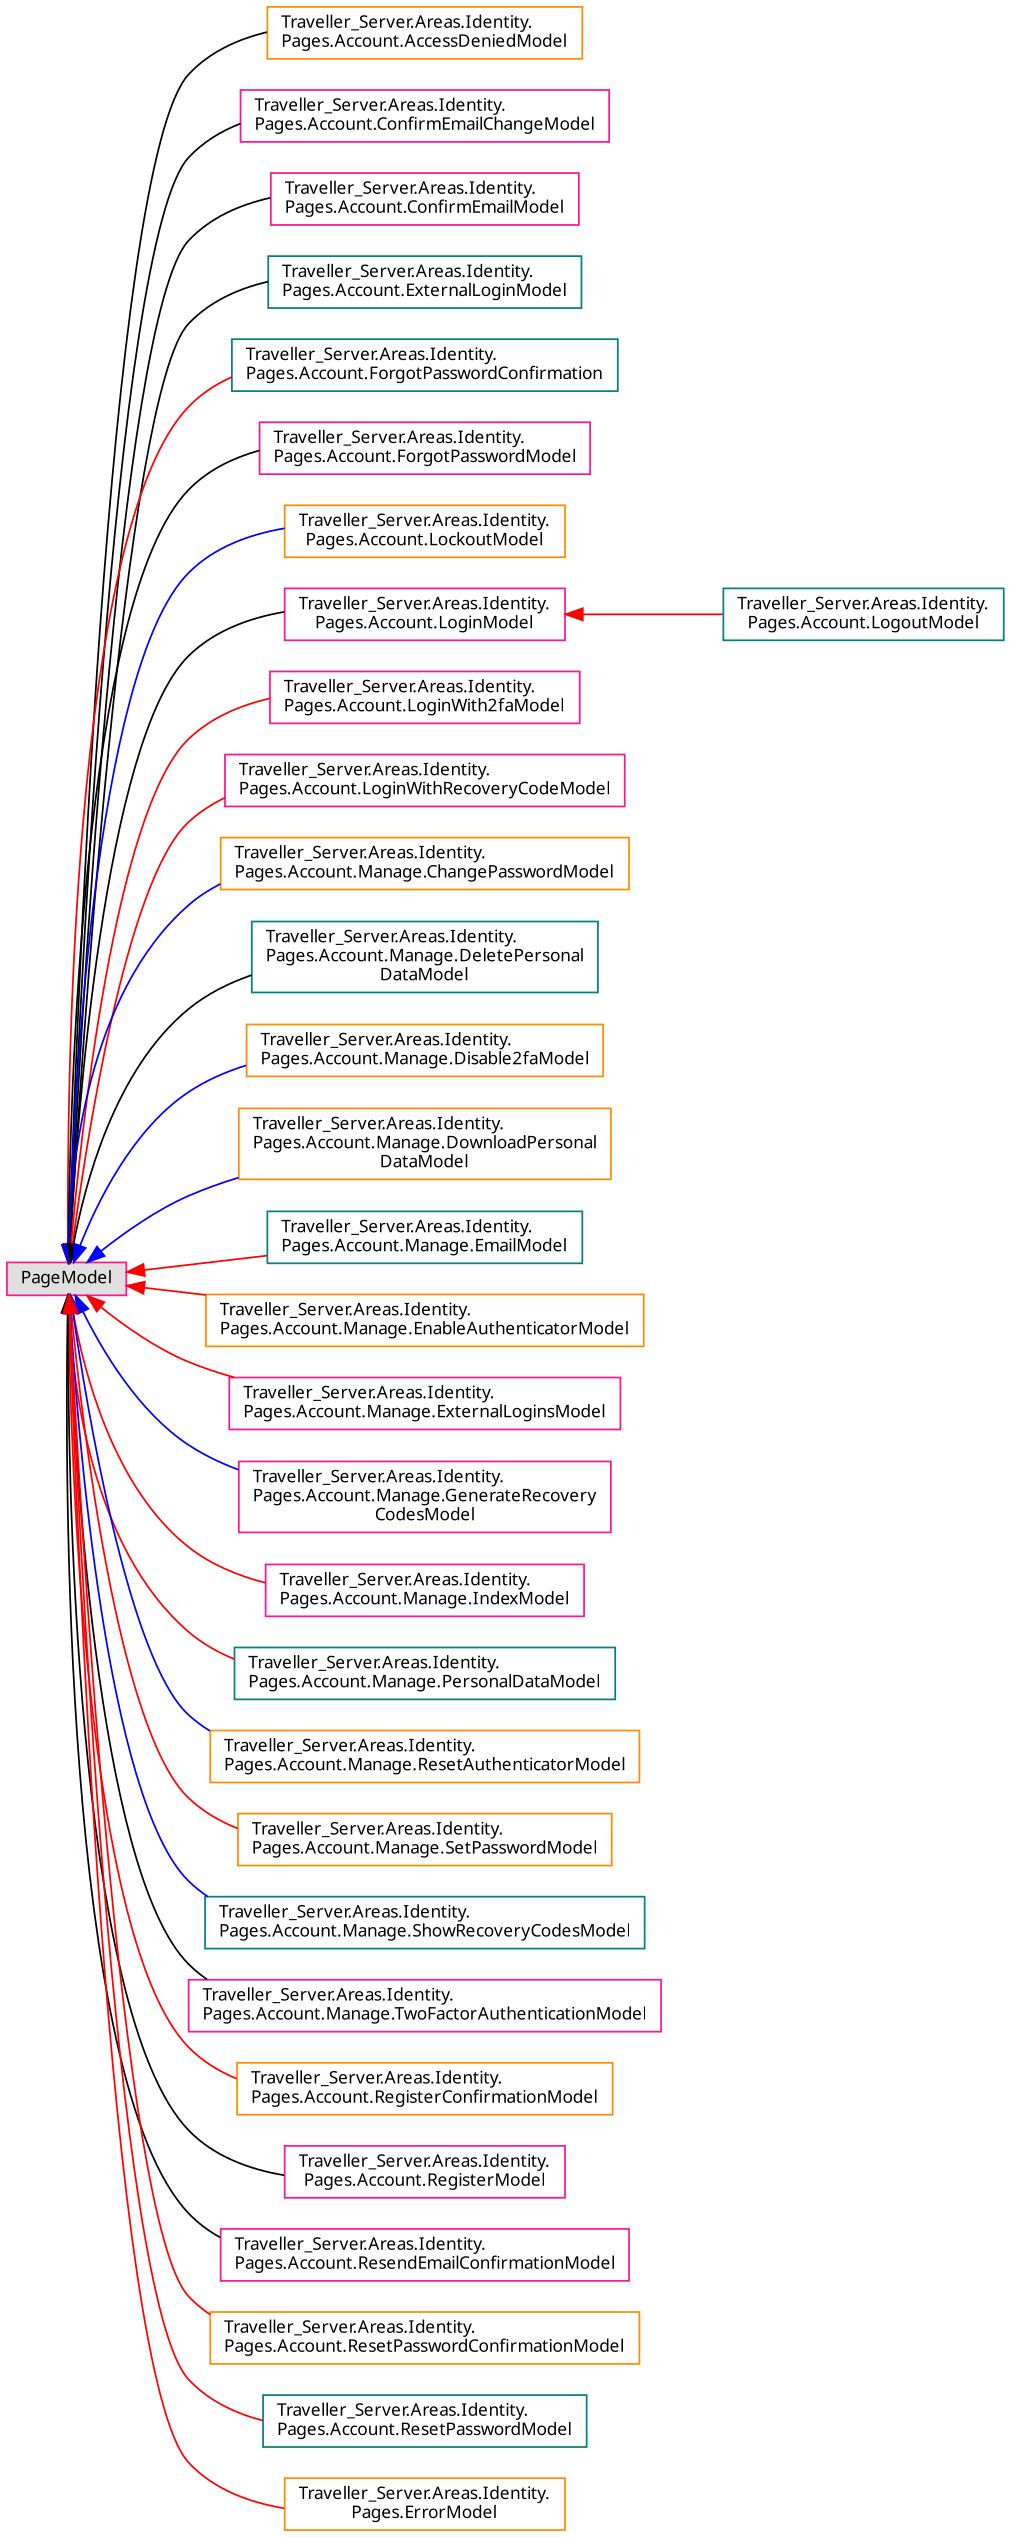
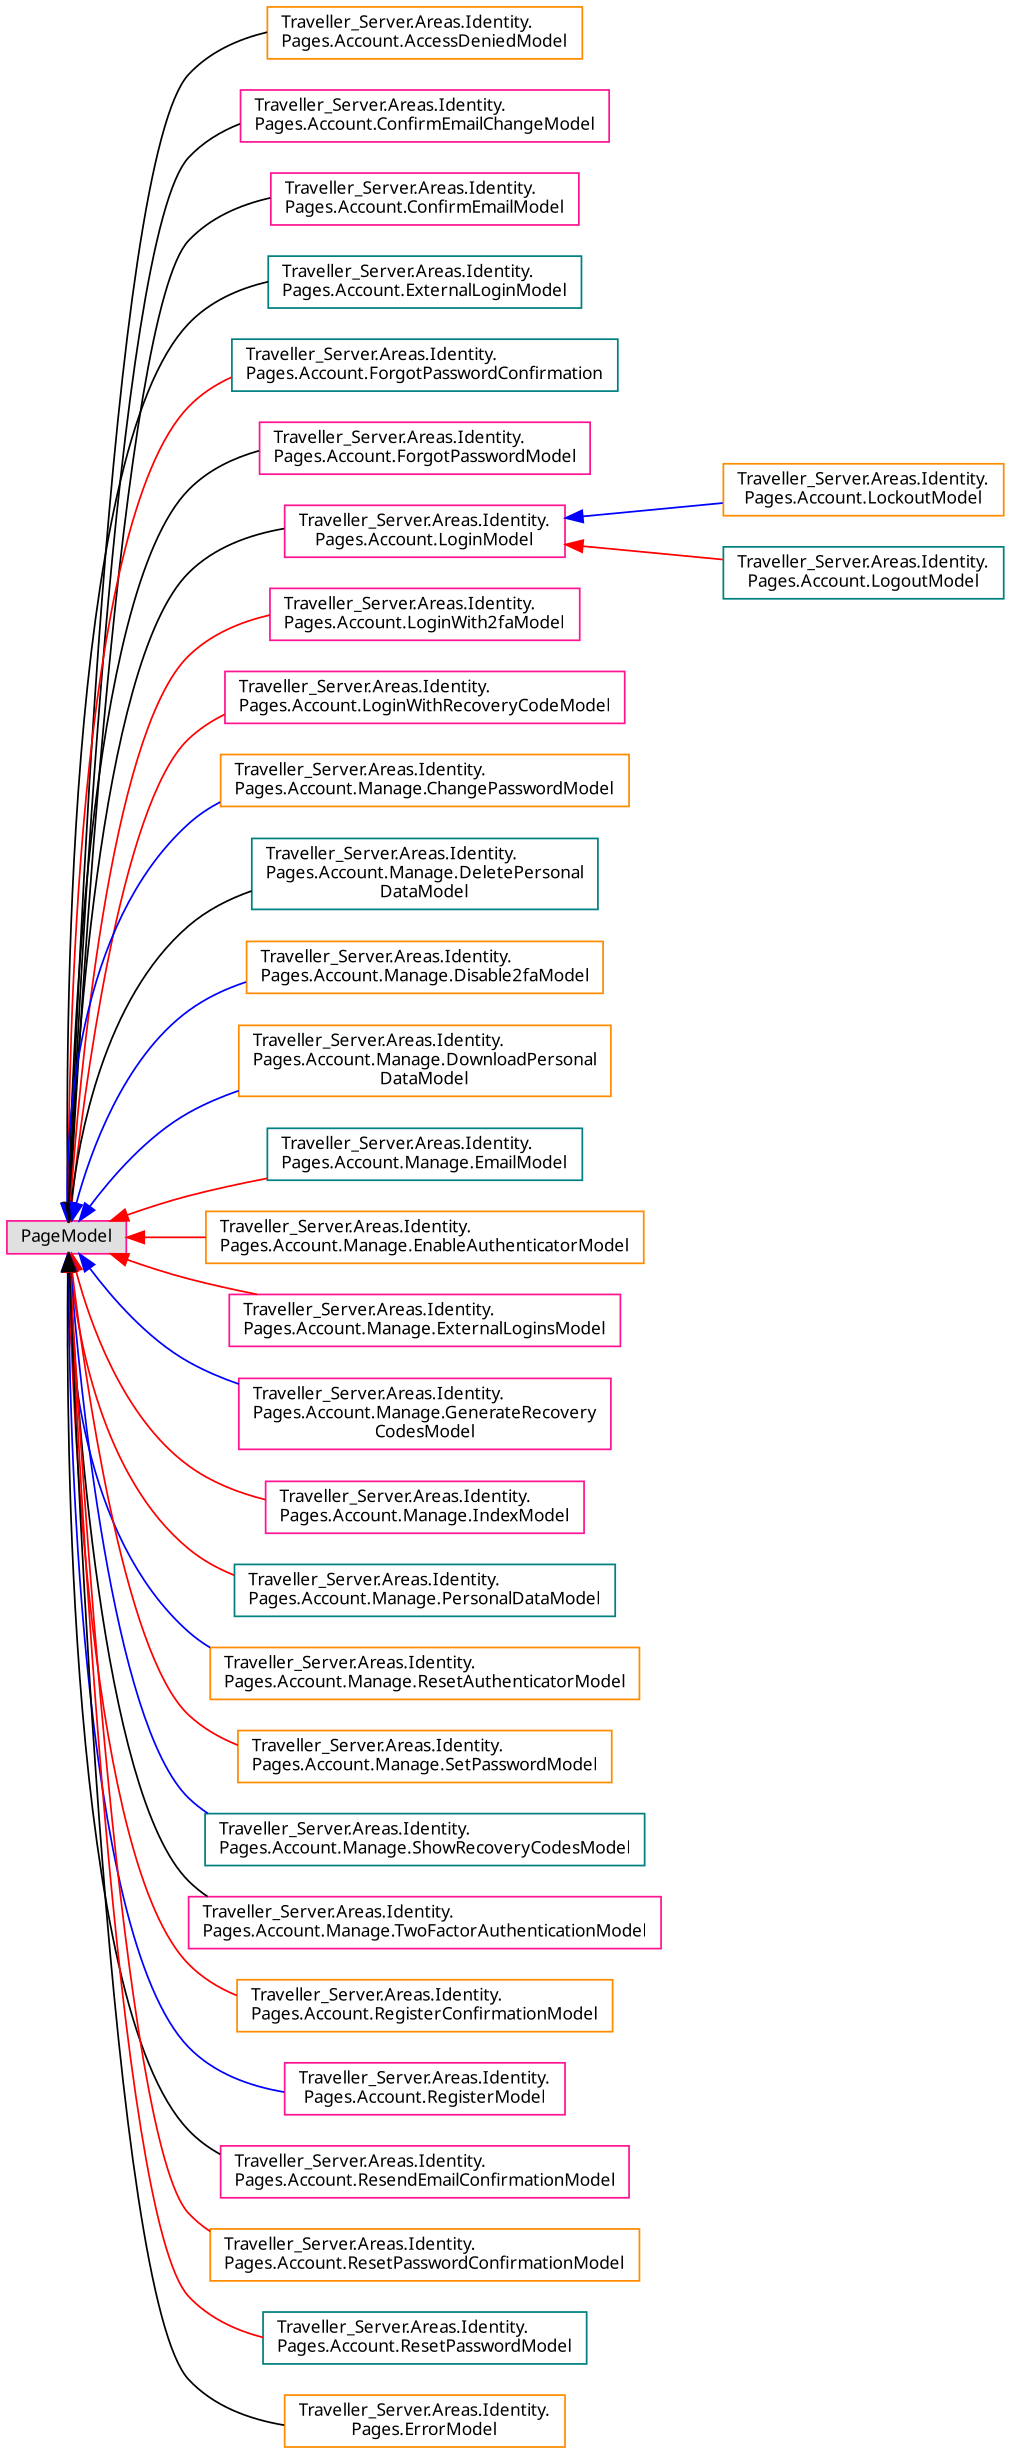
(119, 749) -> (653, 510)
(91, 1784) -> (138, 1942)
(124, 2167) -> (122, 2067)
